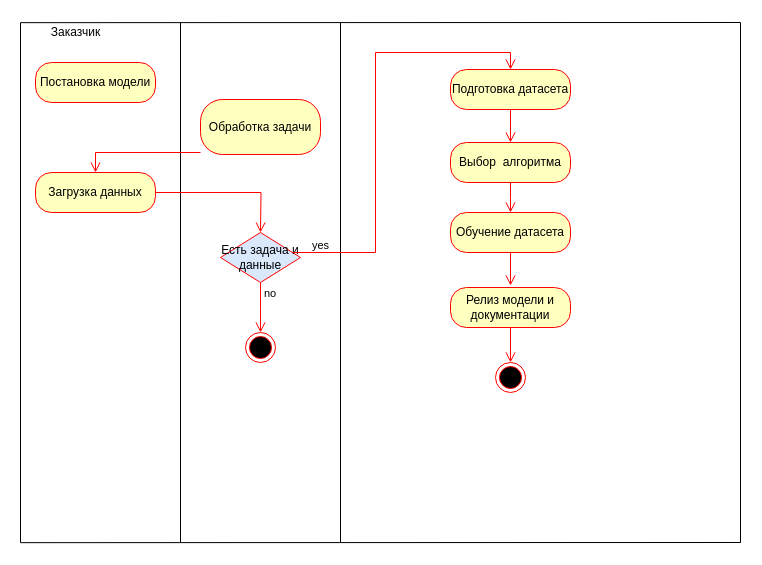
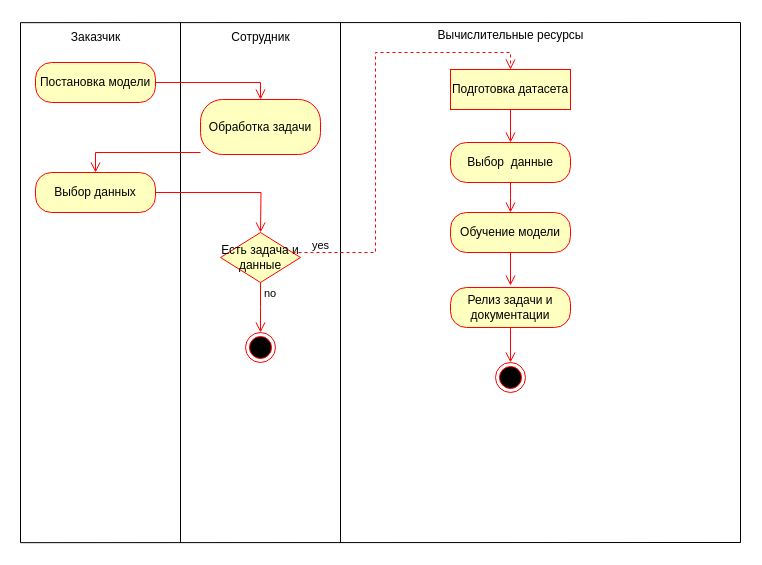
(76, 33) -> (96, 38)
none -> (511, 36)
none -> (261, 38)
none -> (215, 83)
(511, 90) -> (511, 90)
(376, 120) -> (376, 120)
(511, 163) -> (511, 163)
(96, 193) -> (96, 193)
(511, 233) -> (511, 233)
(261, 258) -> (261, 258)
(511, 308) -> (511, 308)
